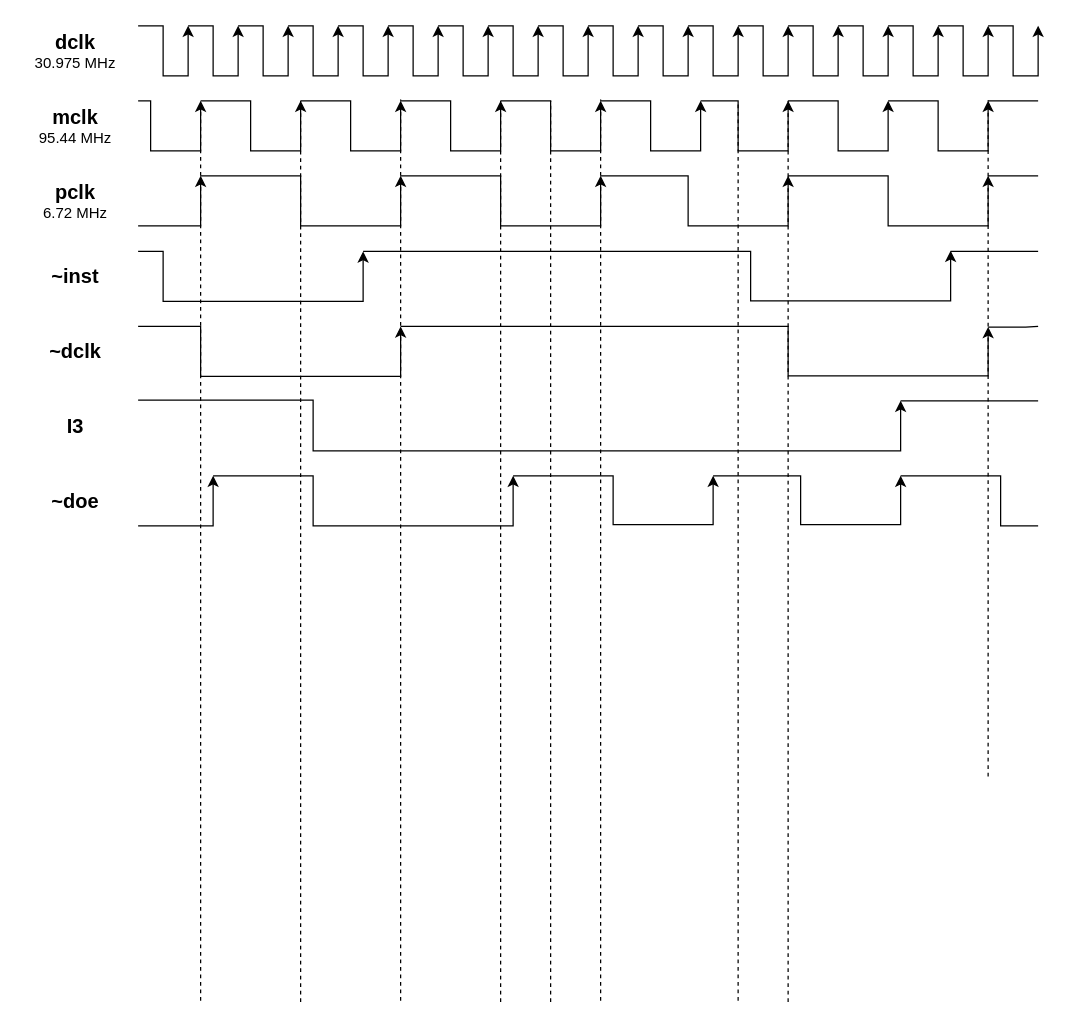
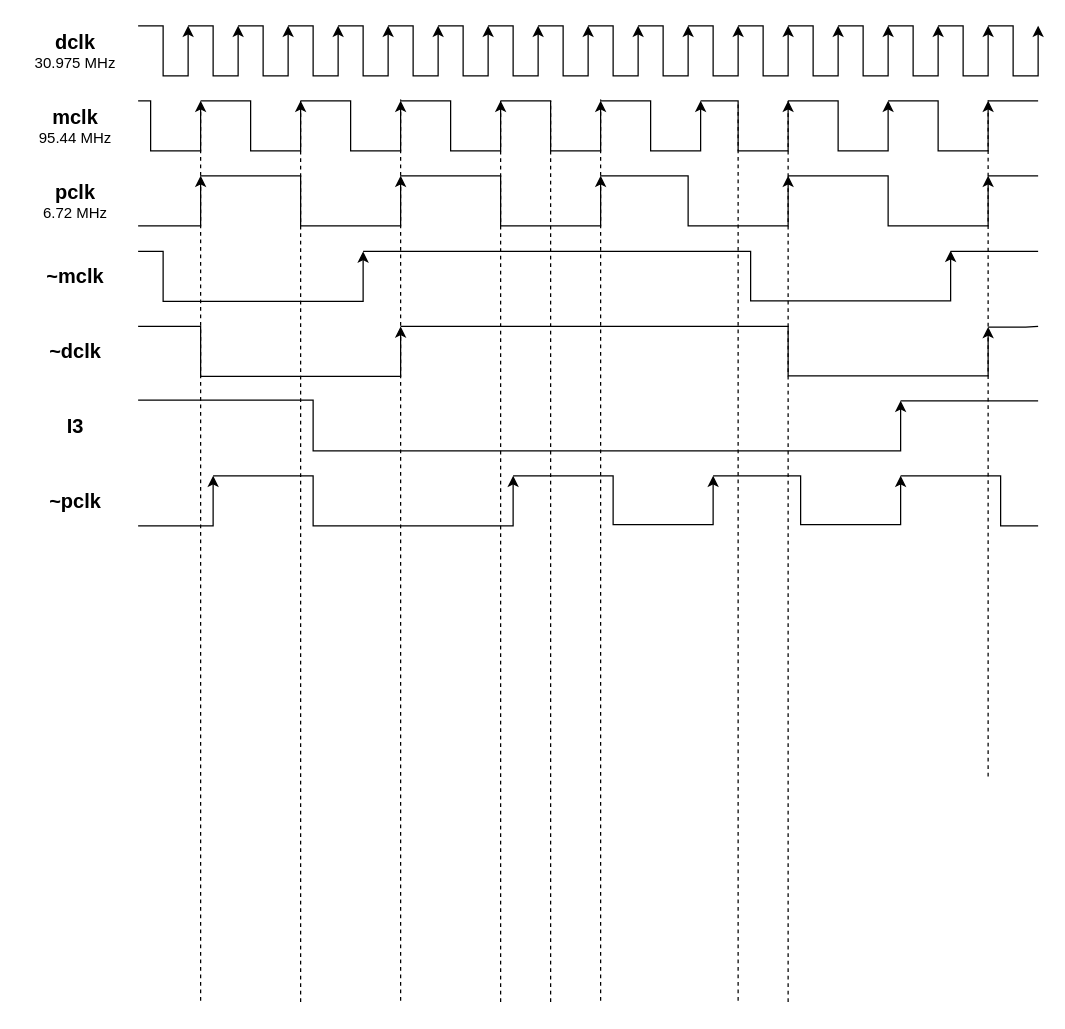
(76, 276) -> (76, 276)
(76, 501) -> (76, 501)
